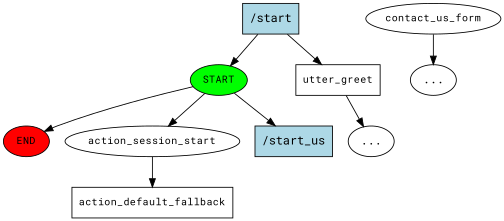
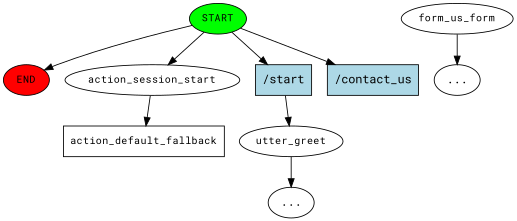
(433, 19) -> (457, 19)
(247, 47) -> (246, 46)
(338, 80) -> (291, 141)
(294, 141) -> (373, 80)
